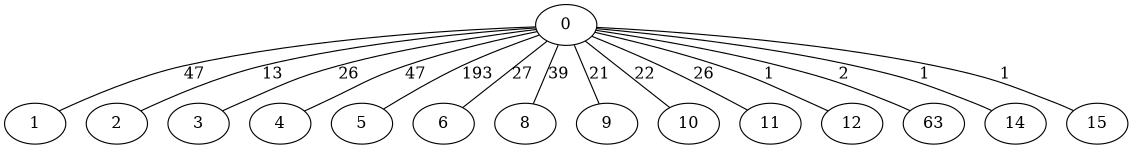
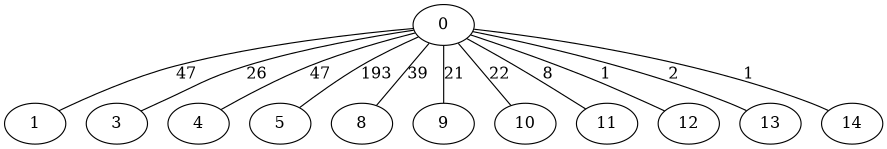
(704, 74) -> (548, 74)
(117, 124) -> none
(444, 124) -> none
(934, 124) -> (770, 124)
(1097, 124) -> none
